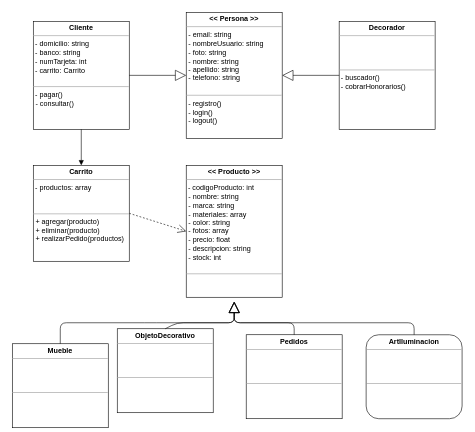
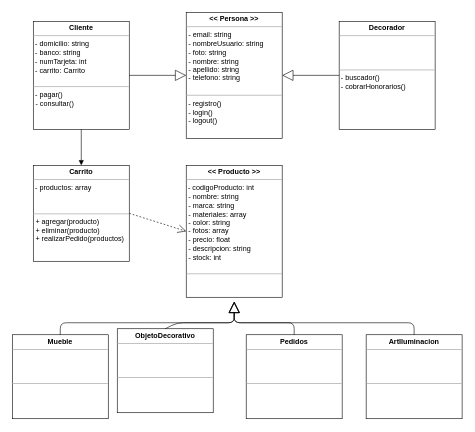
(414, 377) -> (414, 377)
(60, 386) -> (60, 377)
